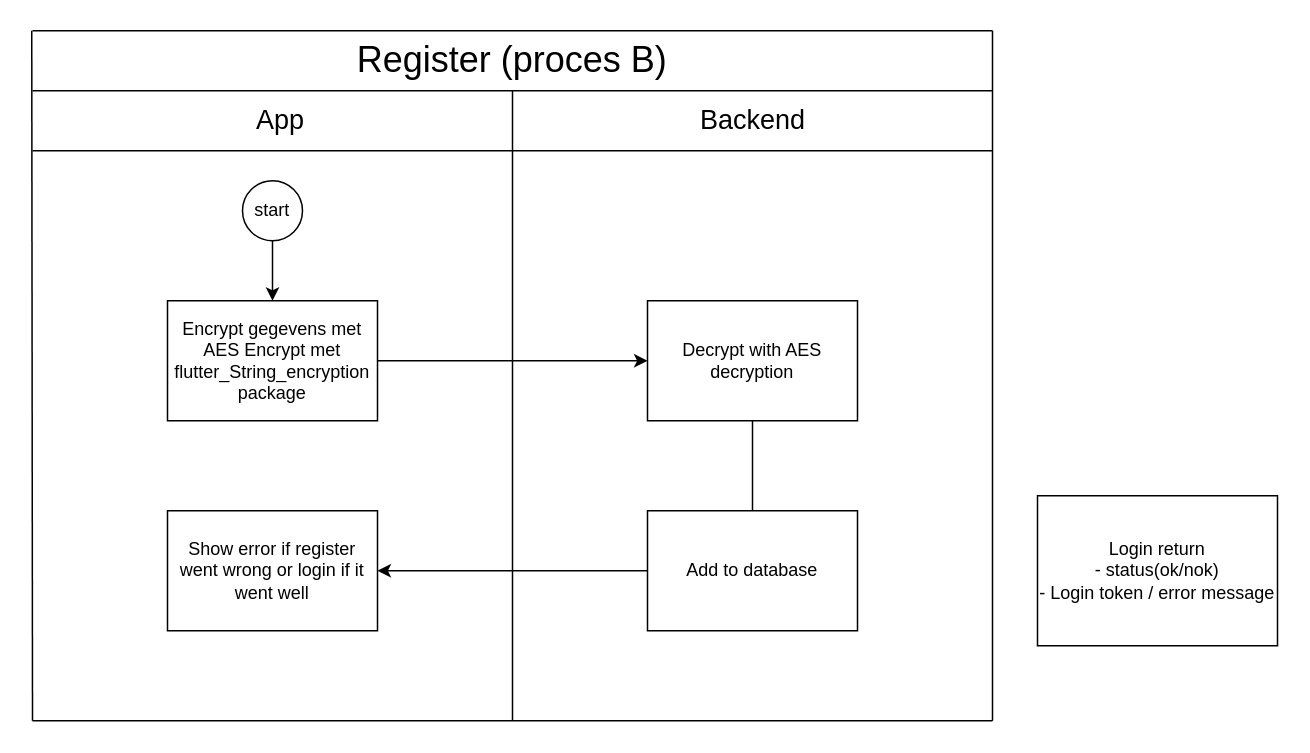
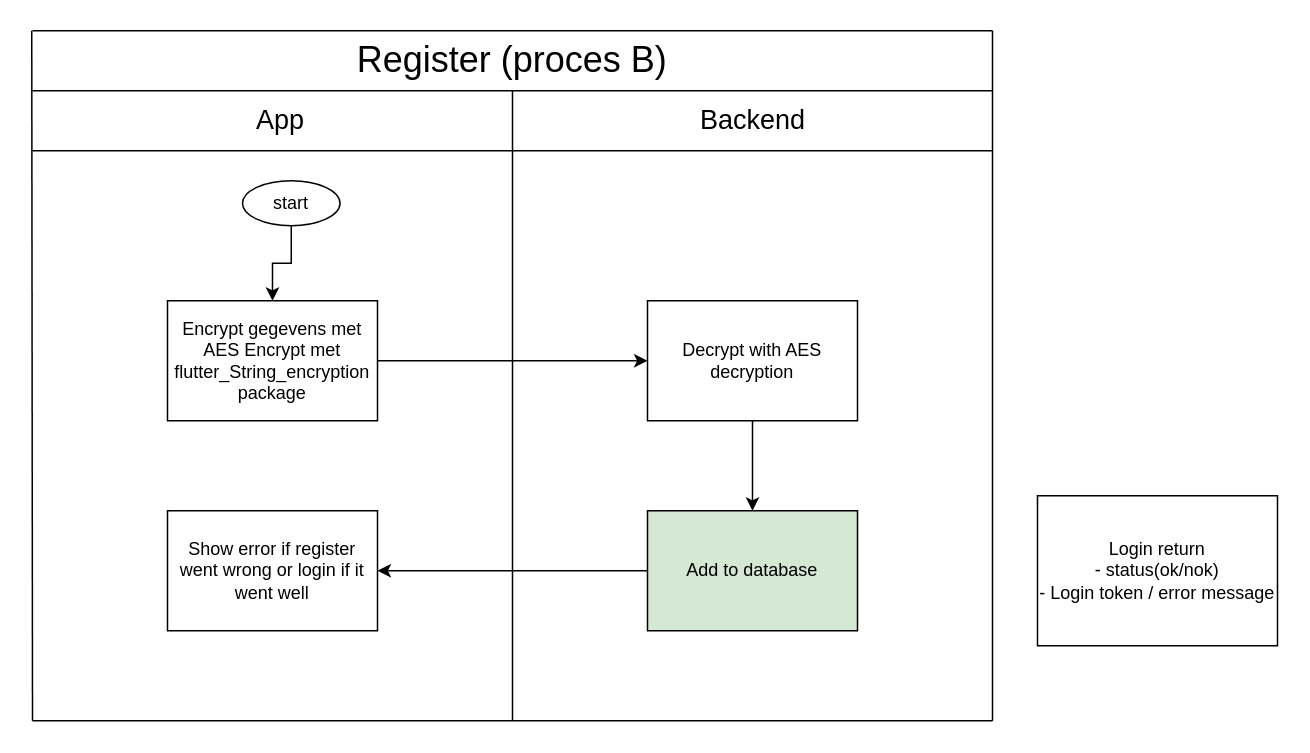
(272, 211) -> (291, 203)
(752, 503) -> (752, 499)
(752, 571) -> (752, 571)
